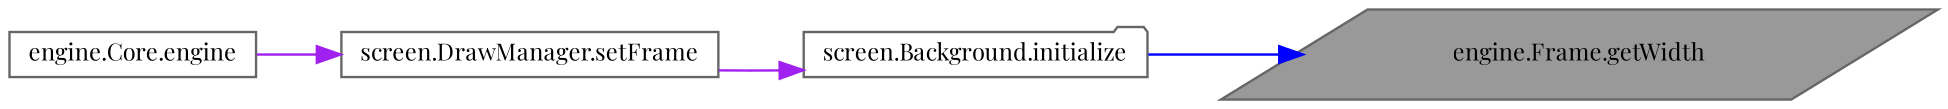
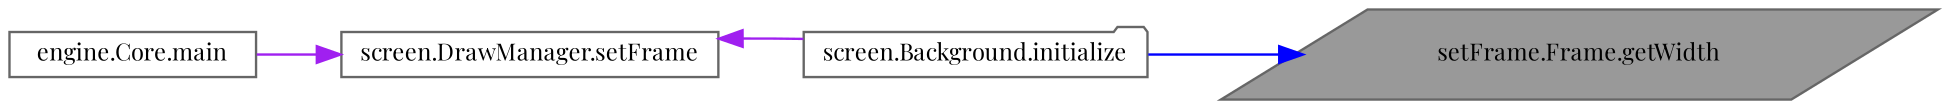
(133, 55) -> (133, 55)
(1579, 55) -> (1579, 55)
(749, 71) -> (773, 39)
